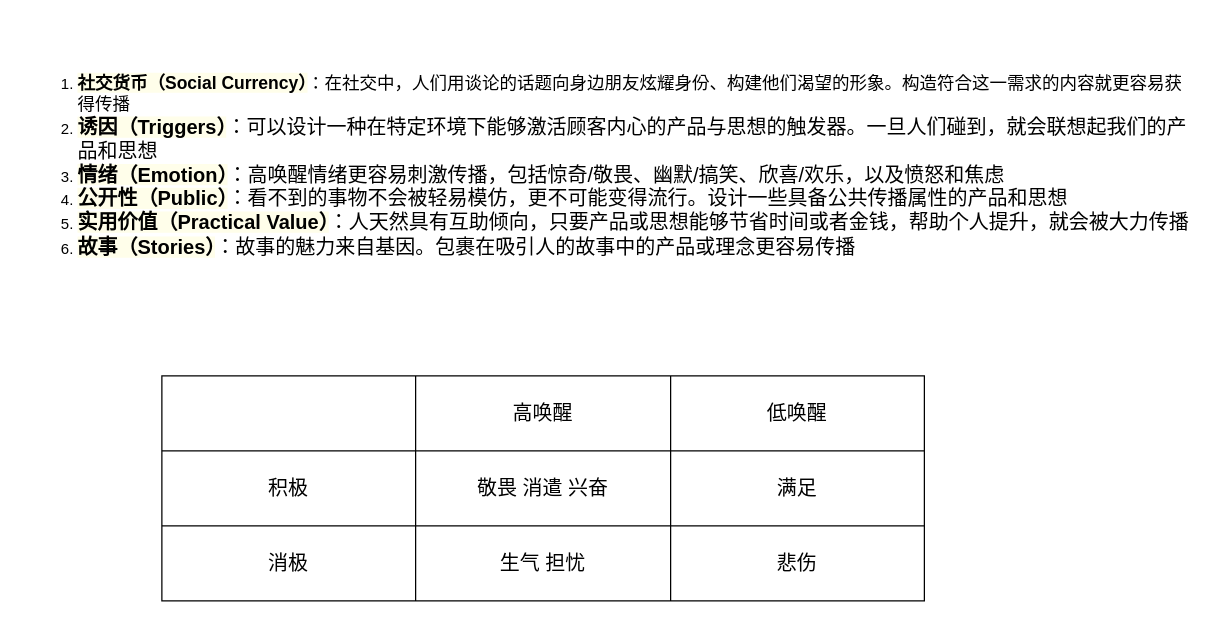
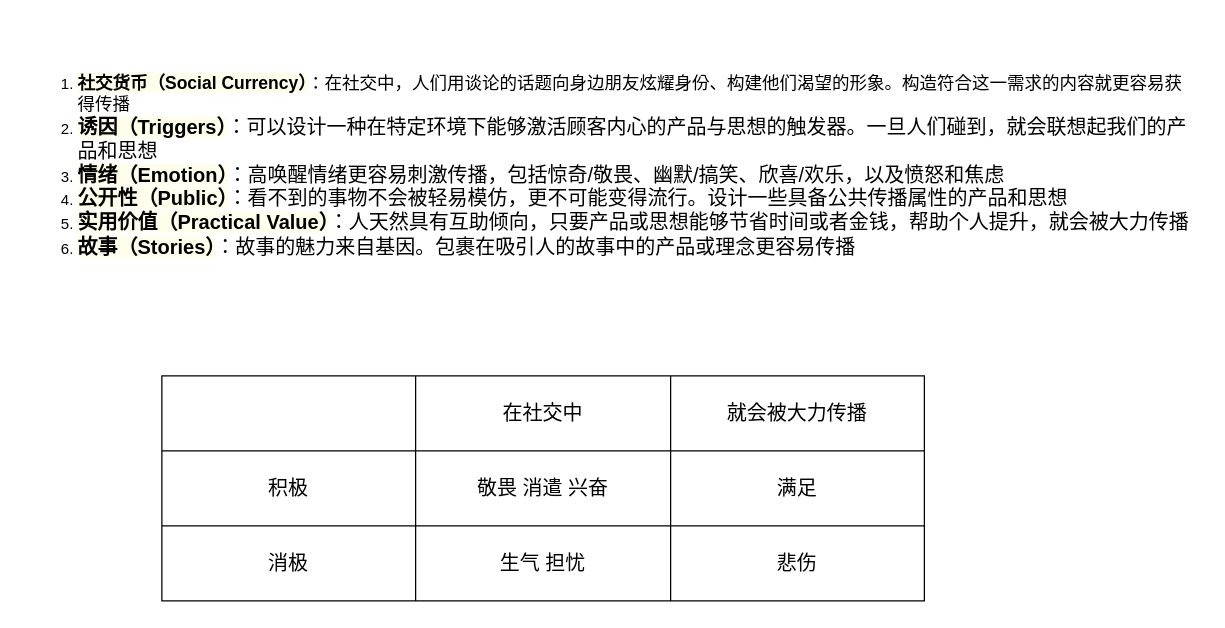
(543, 413) -> (543, 413)
(798, 413) -> (798, 413)
